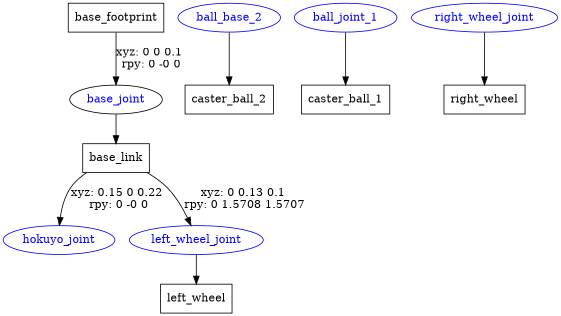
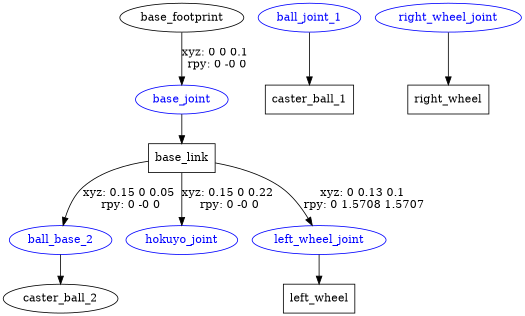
(116, 18) -> (182, 18)
(116, 100) -> (182, 100)
(229, 100) -> (61, 299)
none -> (98, 177)
